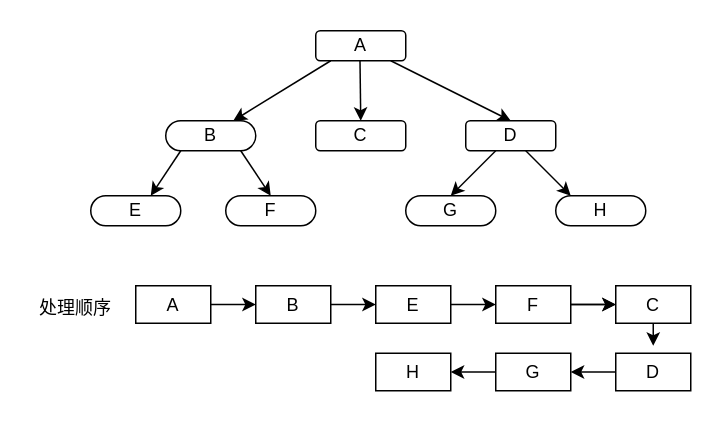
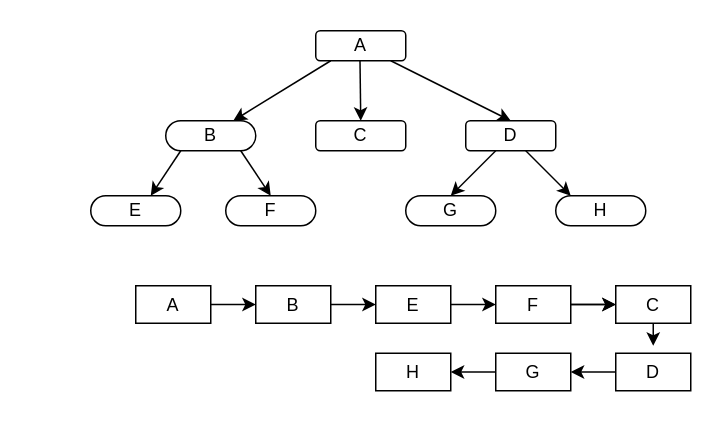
(76, 308) -> none
